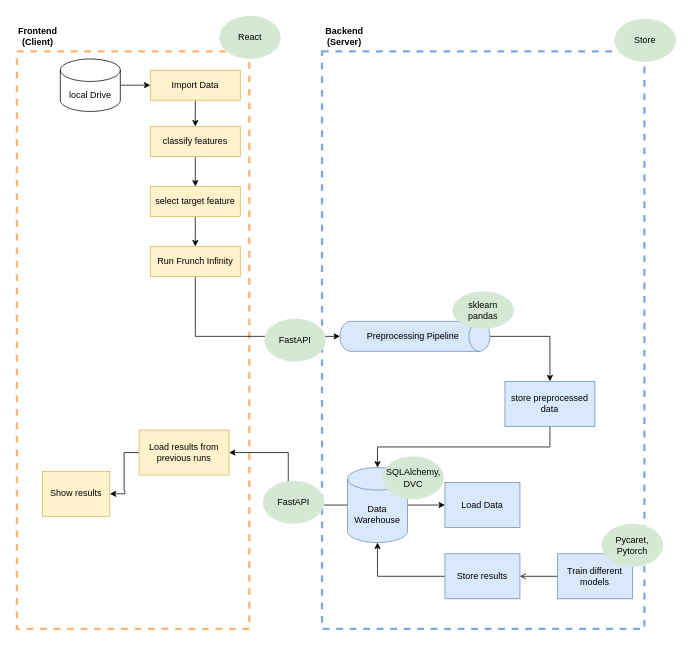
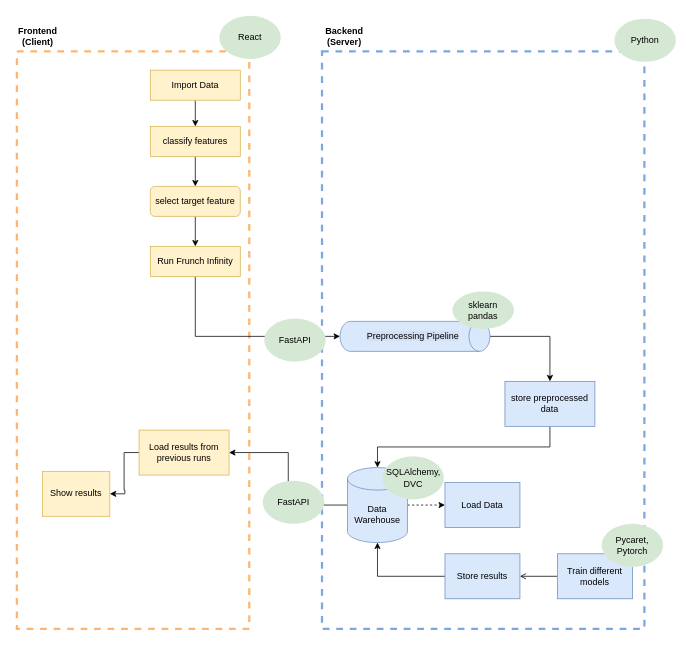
(645, 40) -> (645, 40)
(90, 85) -> none
(132, 85) -> none
(195, 201) -> (195, 201)
(424, 505) -> (424, 505)
